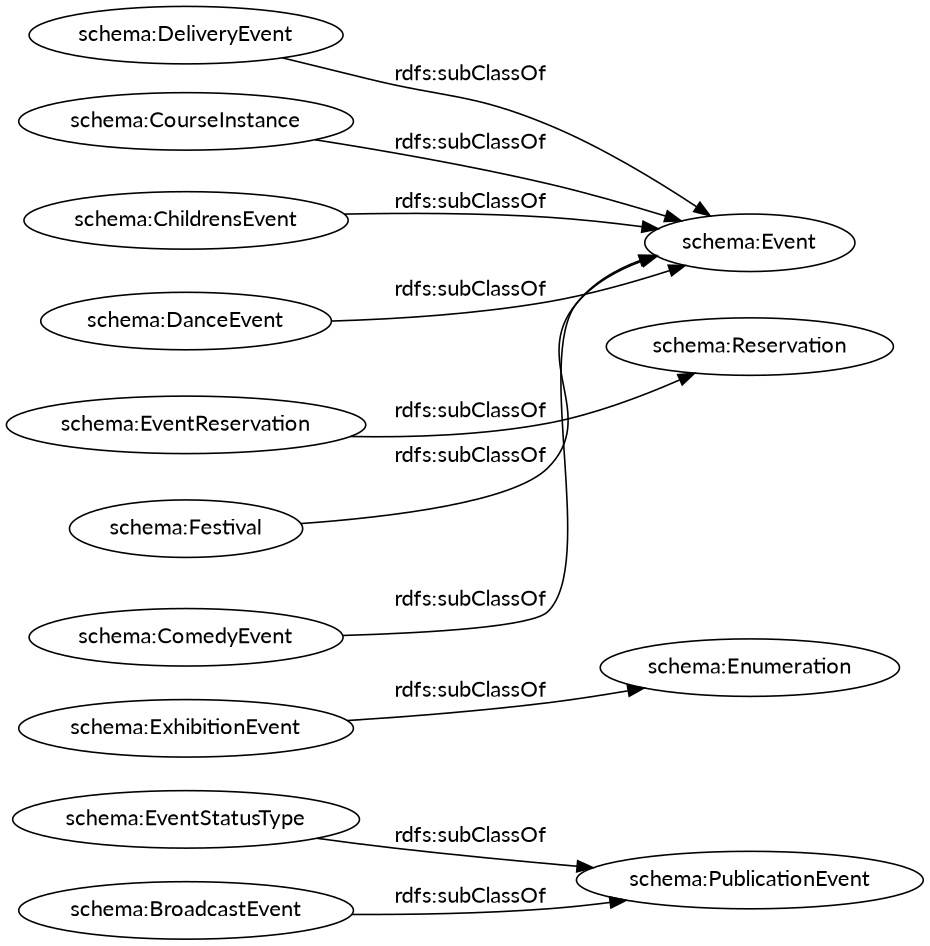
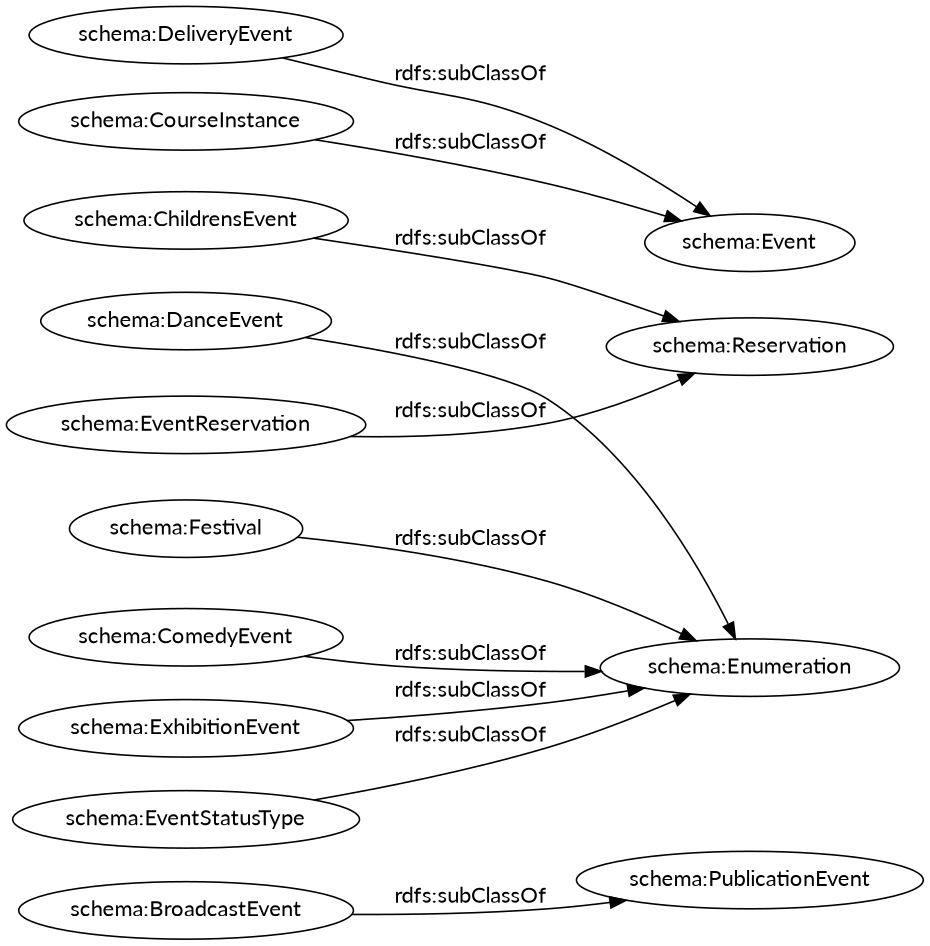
(493, 215) -> (491, 266)
(503, 308) -> (553, 403)
(547, 469) -> (494, 568)
(567, 523) -> (444, 669)
(447, 854) -> (498, 761)
